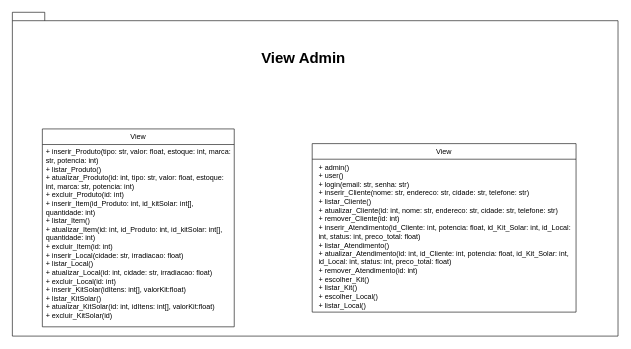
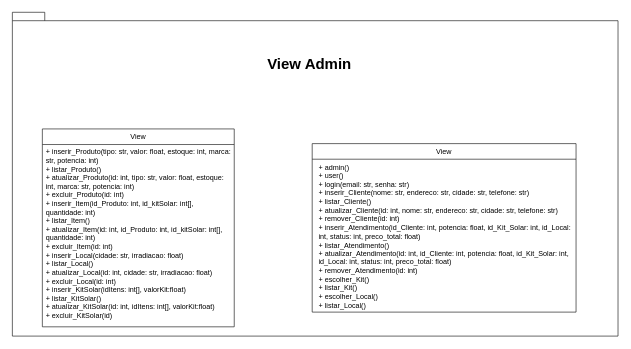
(303, 57) -> (309, 63)
